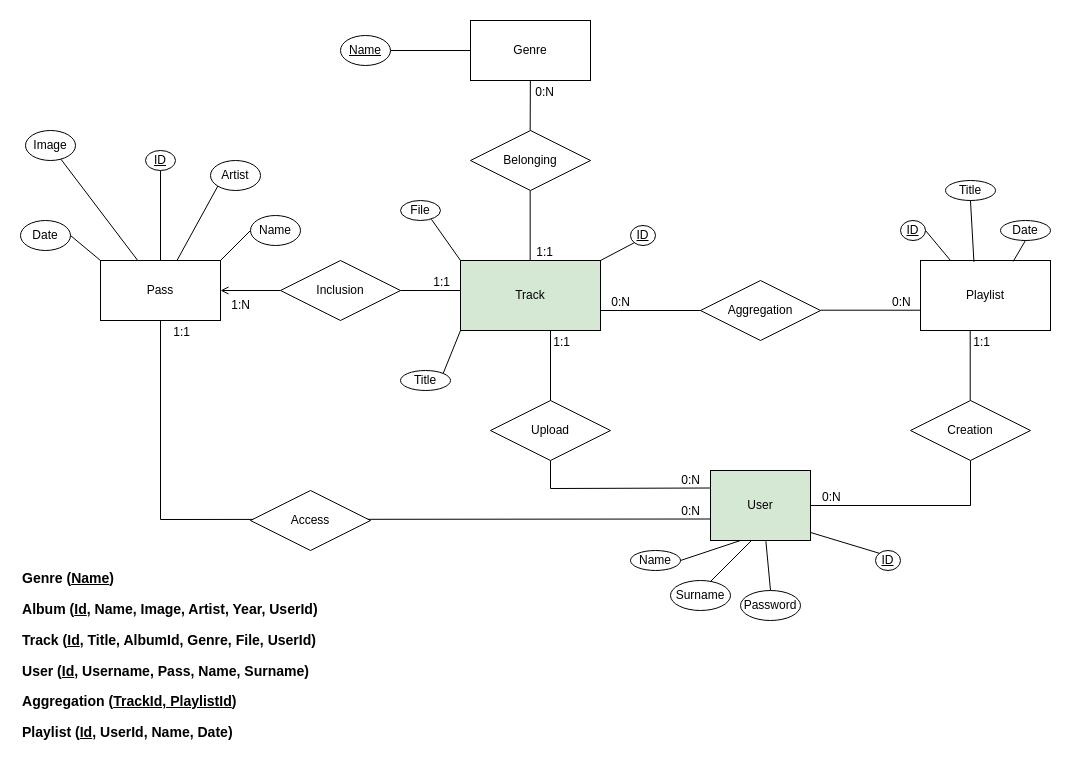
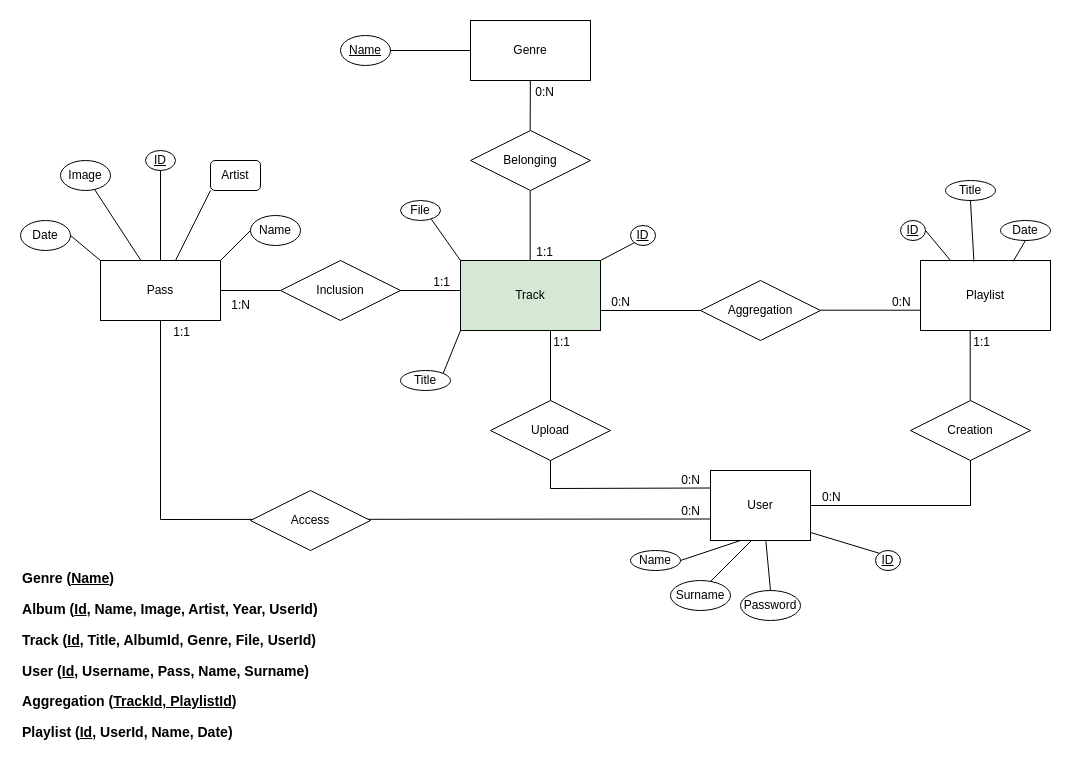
(51, 146) -> (86, 176)
(236, 176) -> (236, 176)
(226, 291) -> (226, 291)
(761, 506) -> (761, 506)
